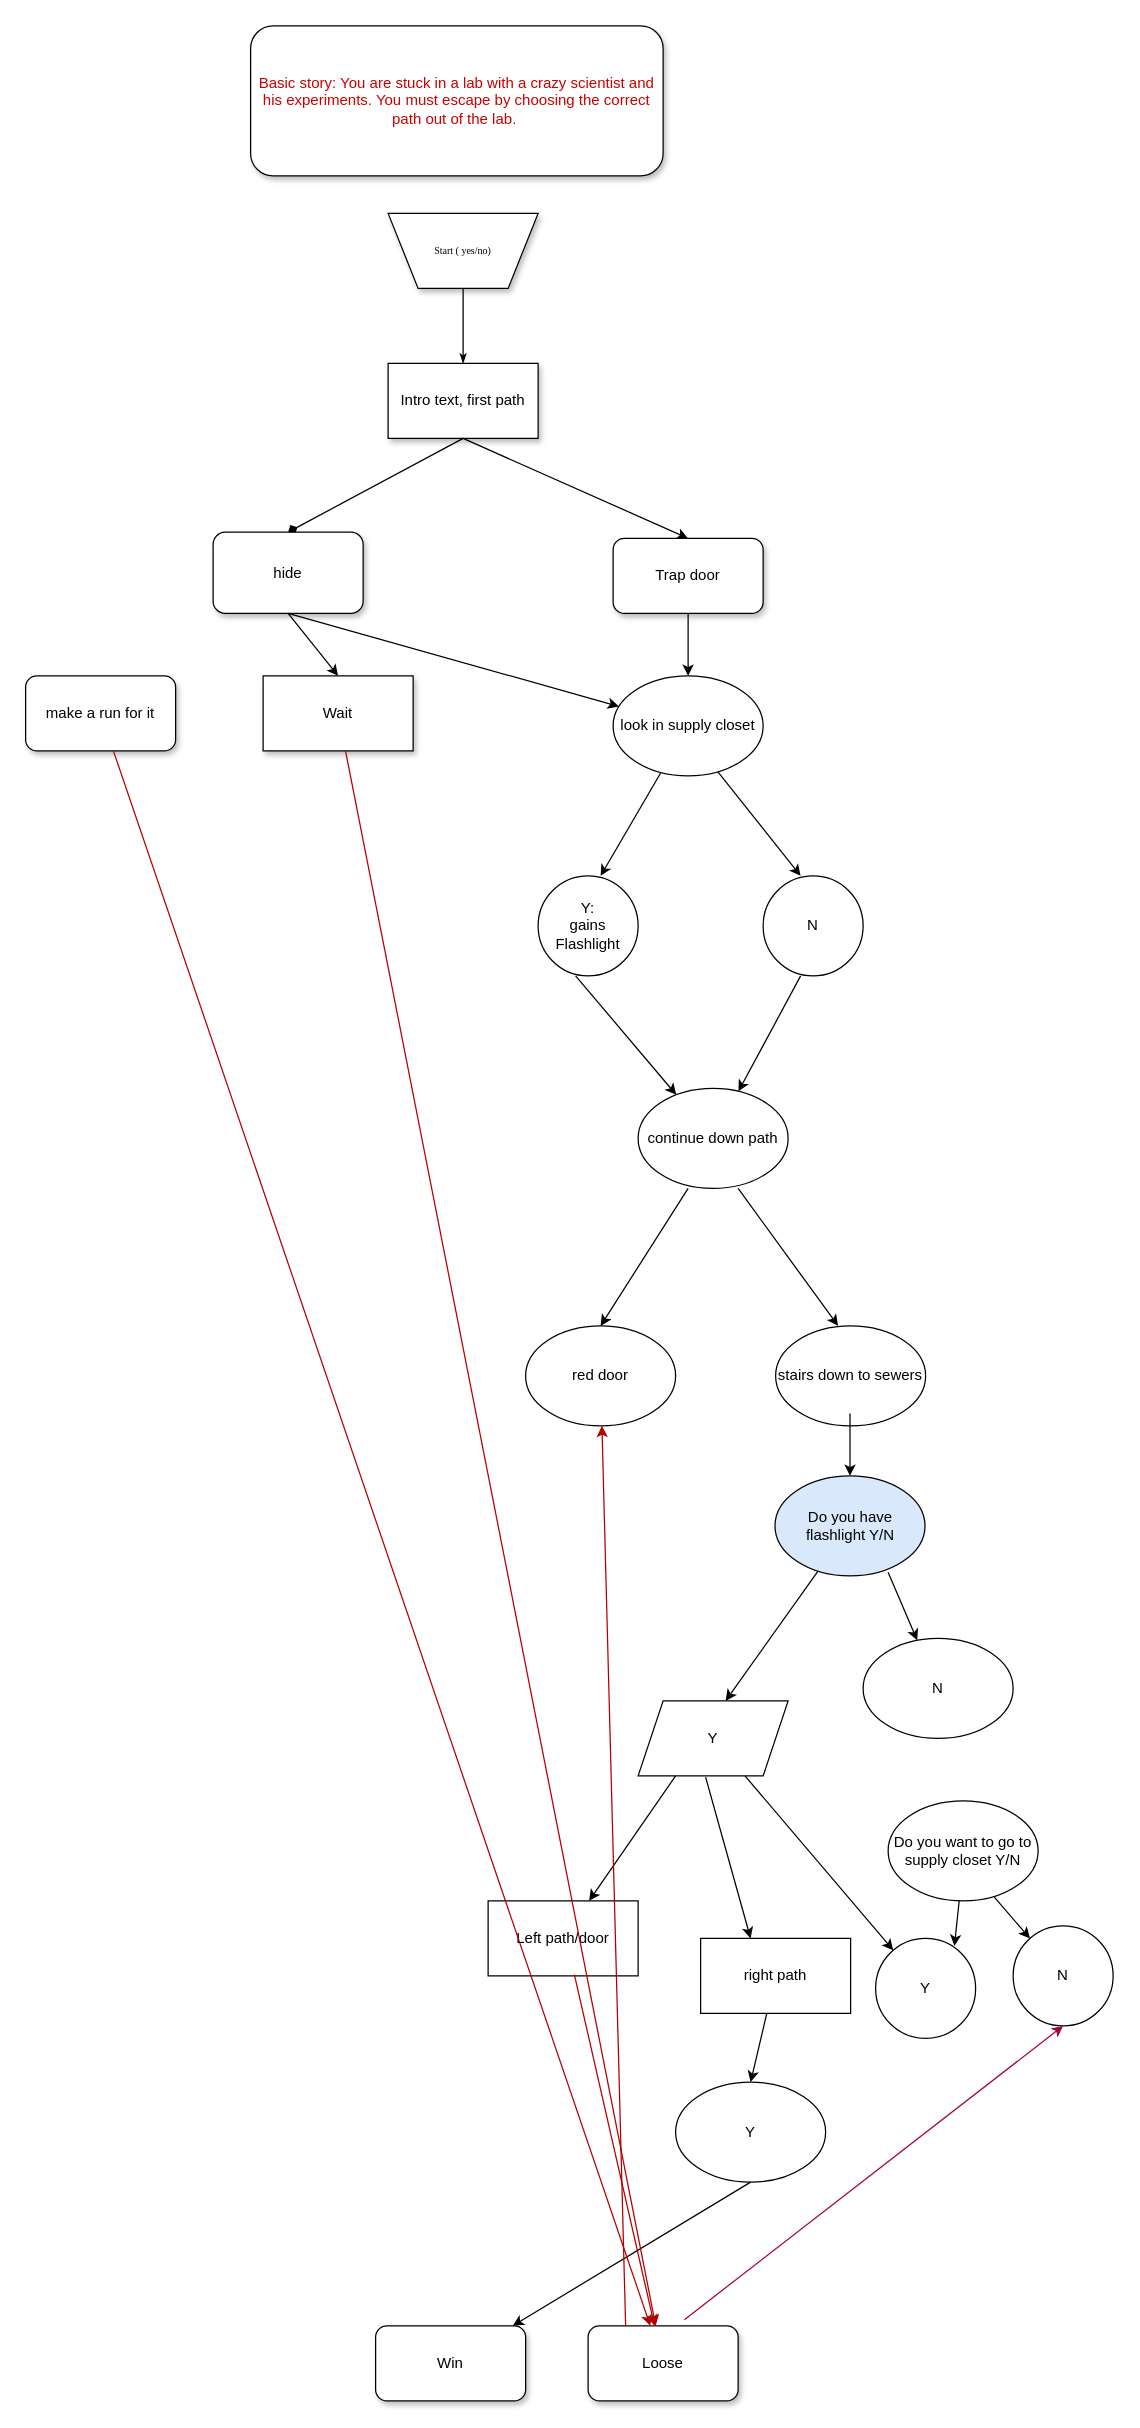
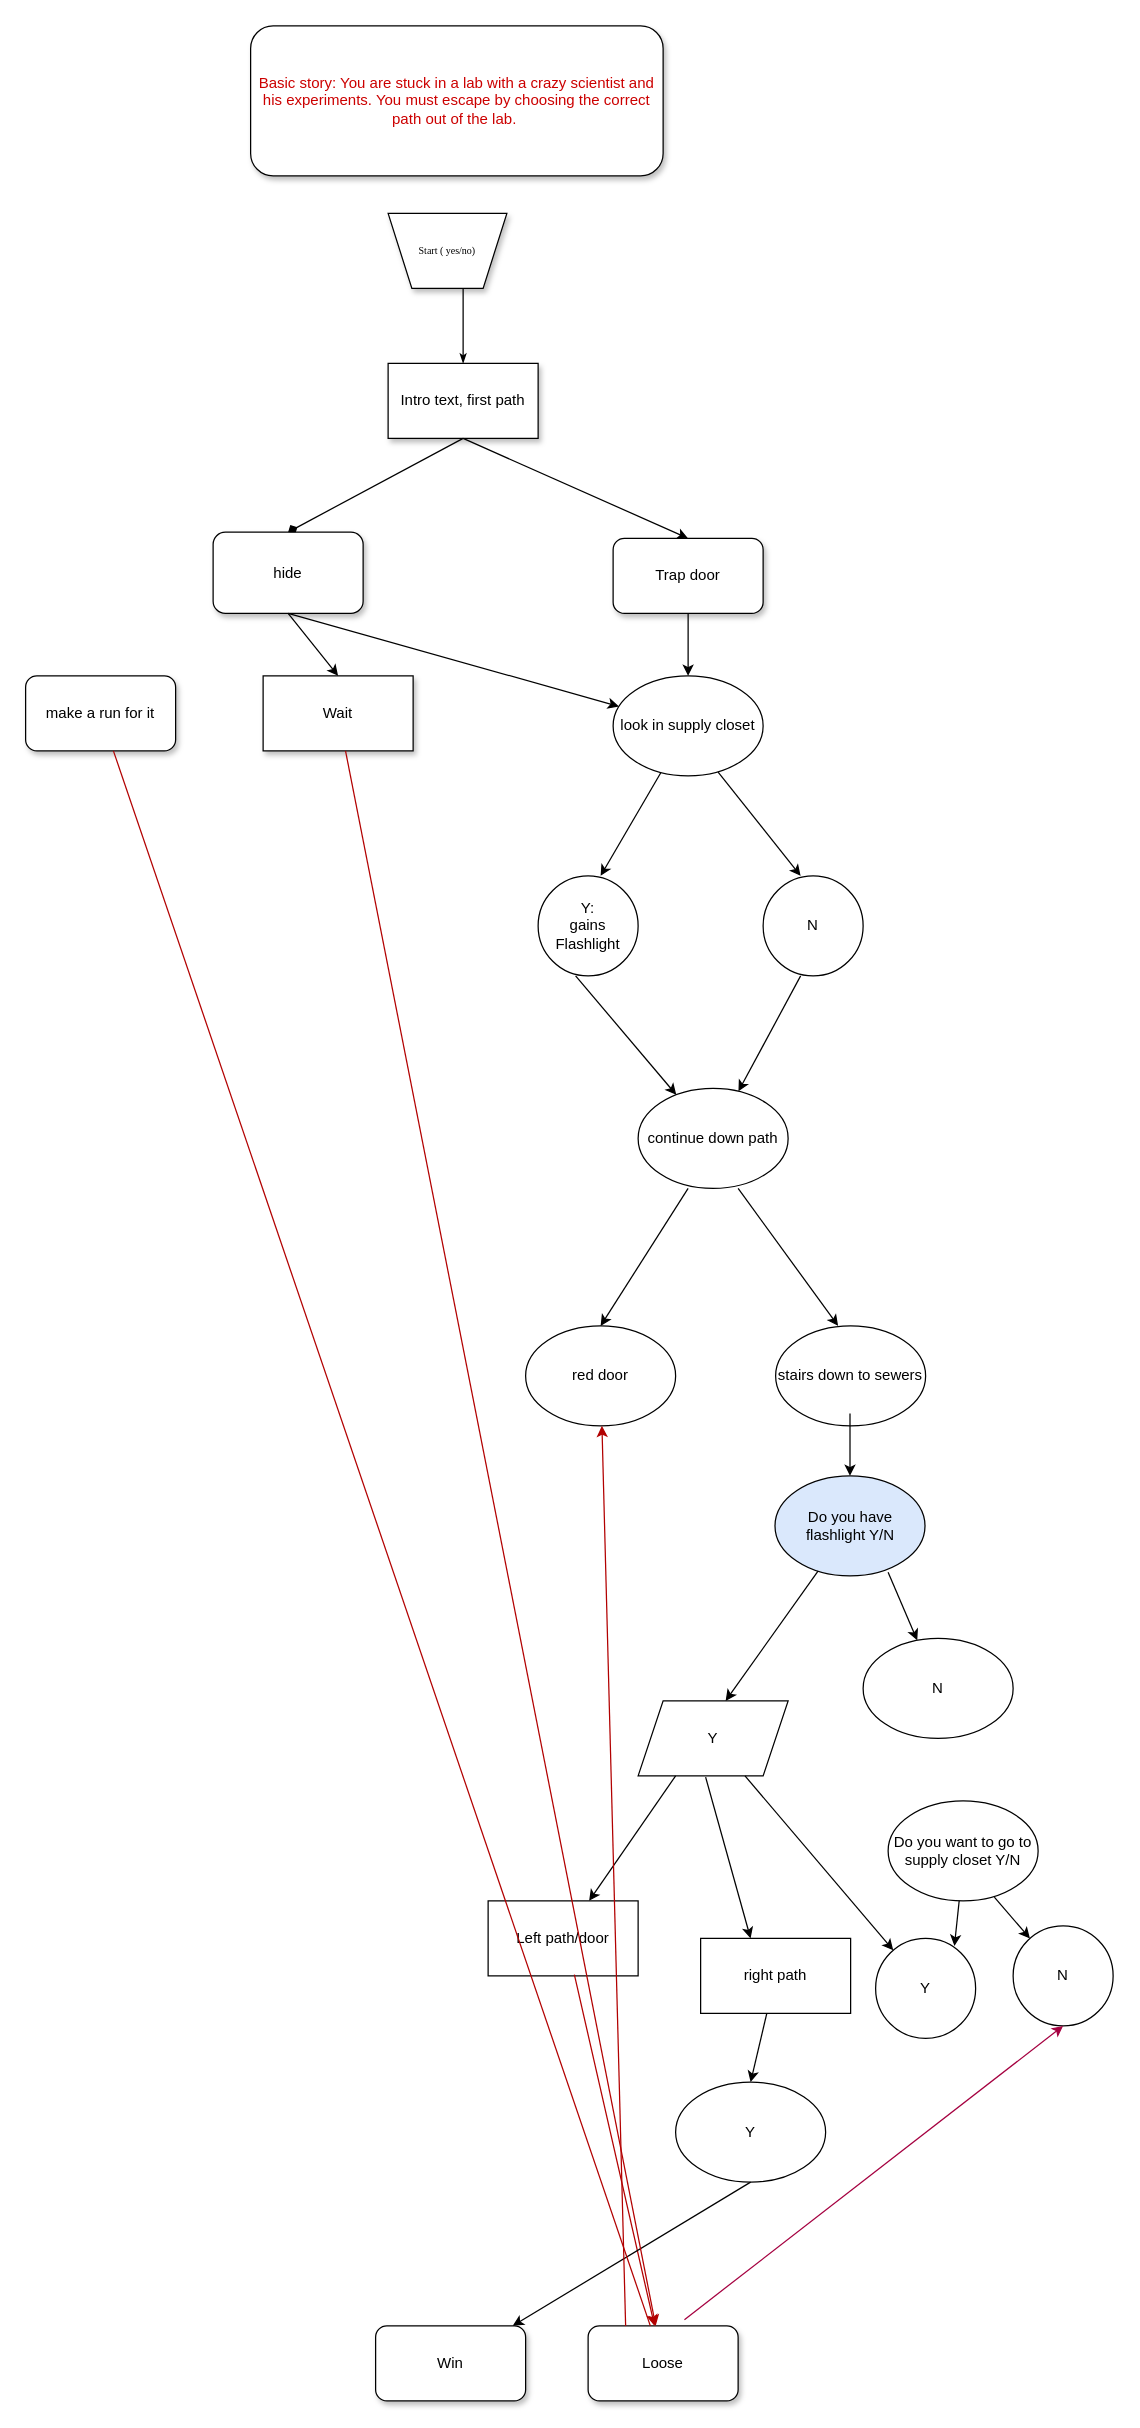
(463, 251) -> (448, 251)
(647, 2316) -> (648, 2320)
